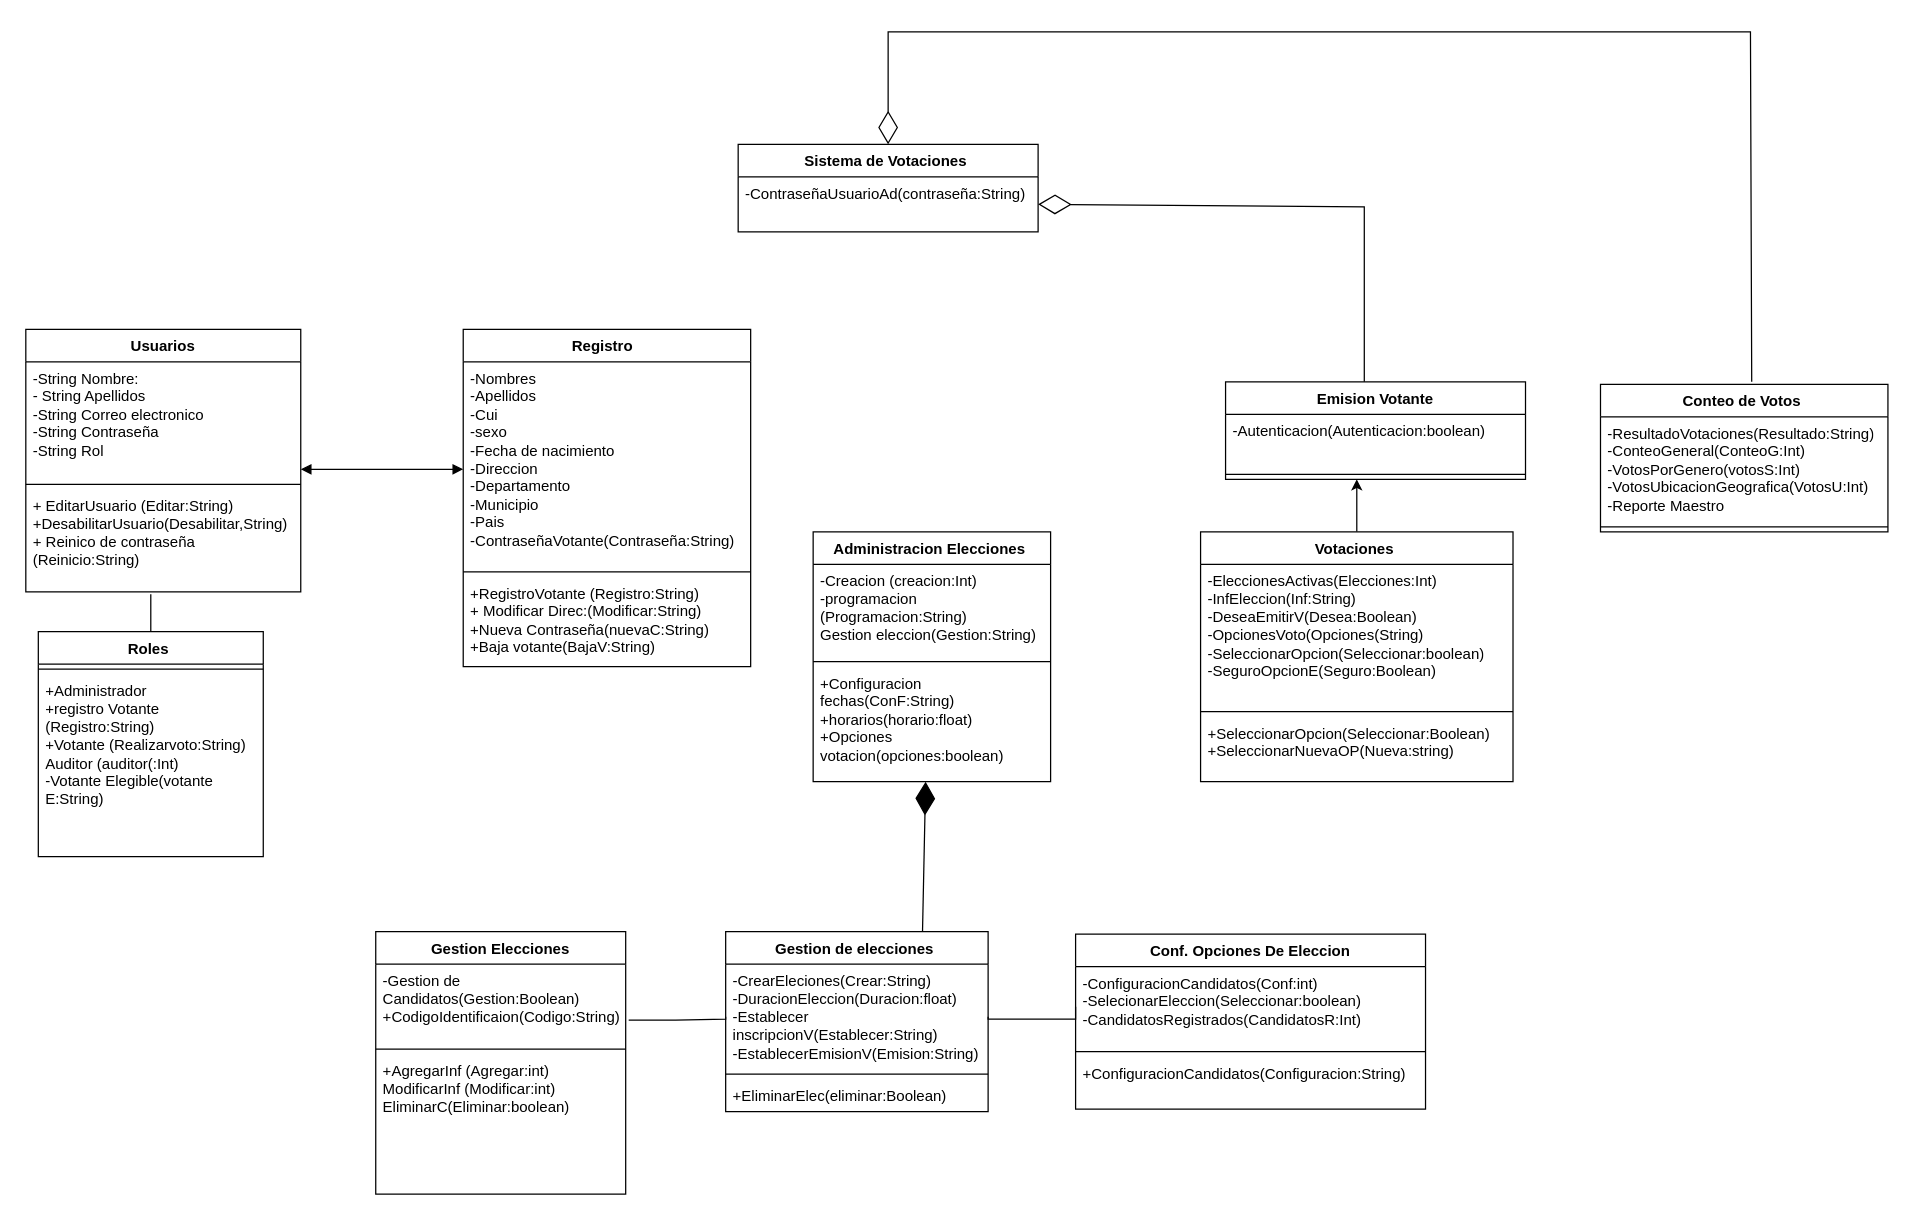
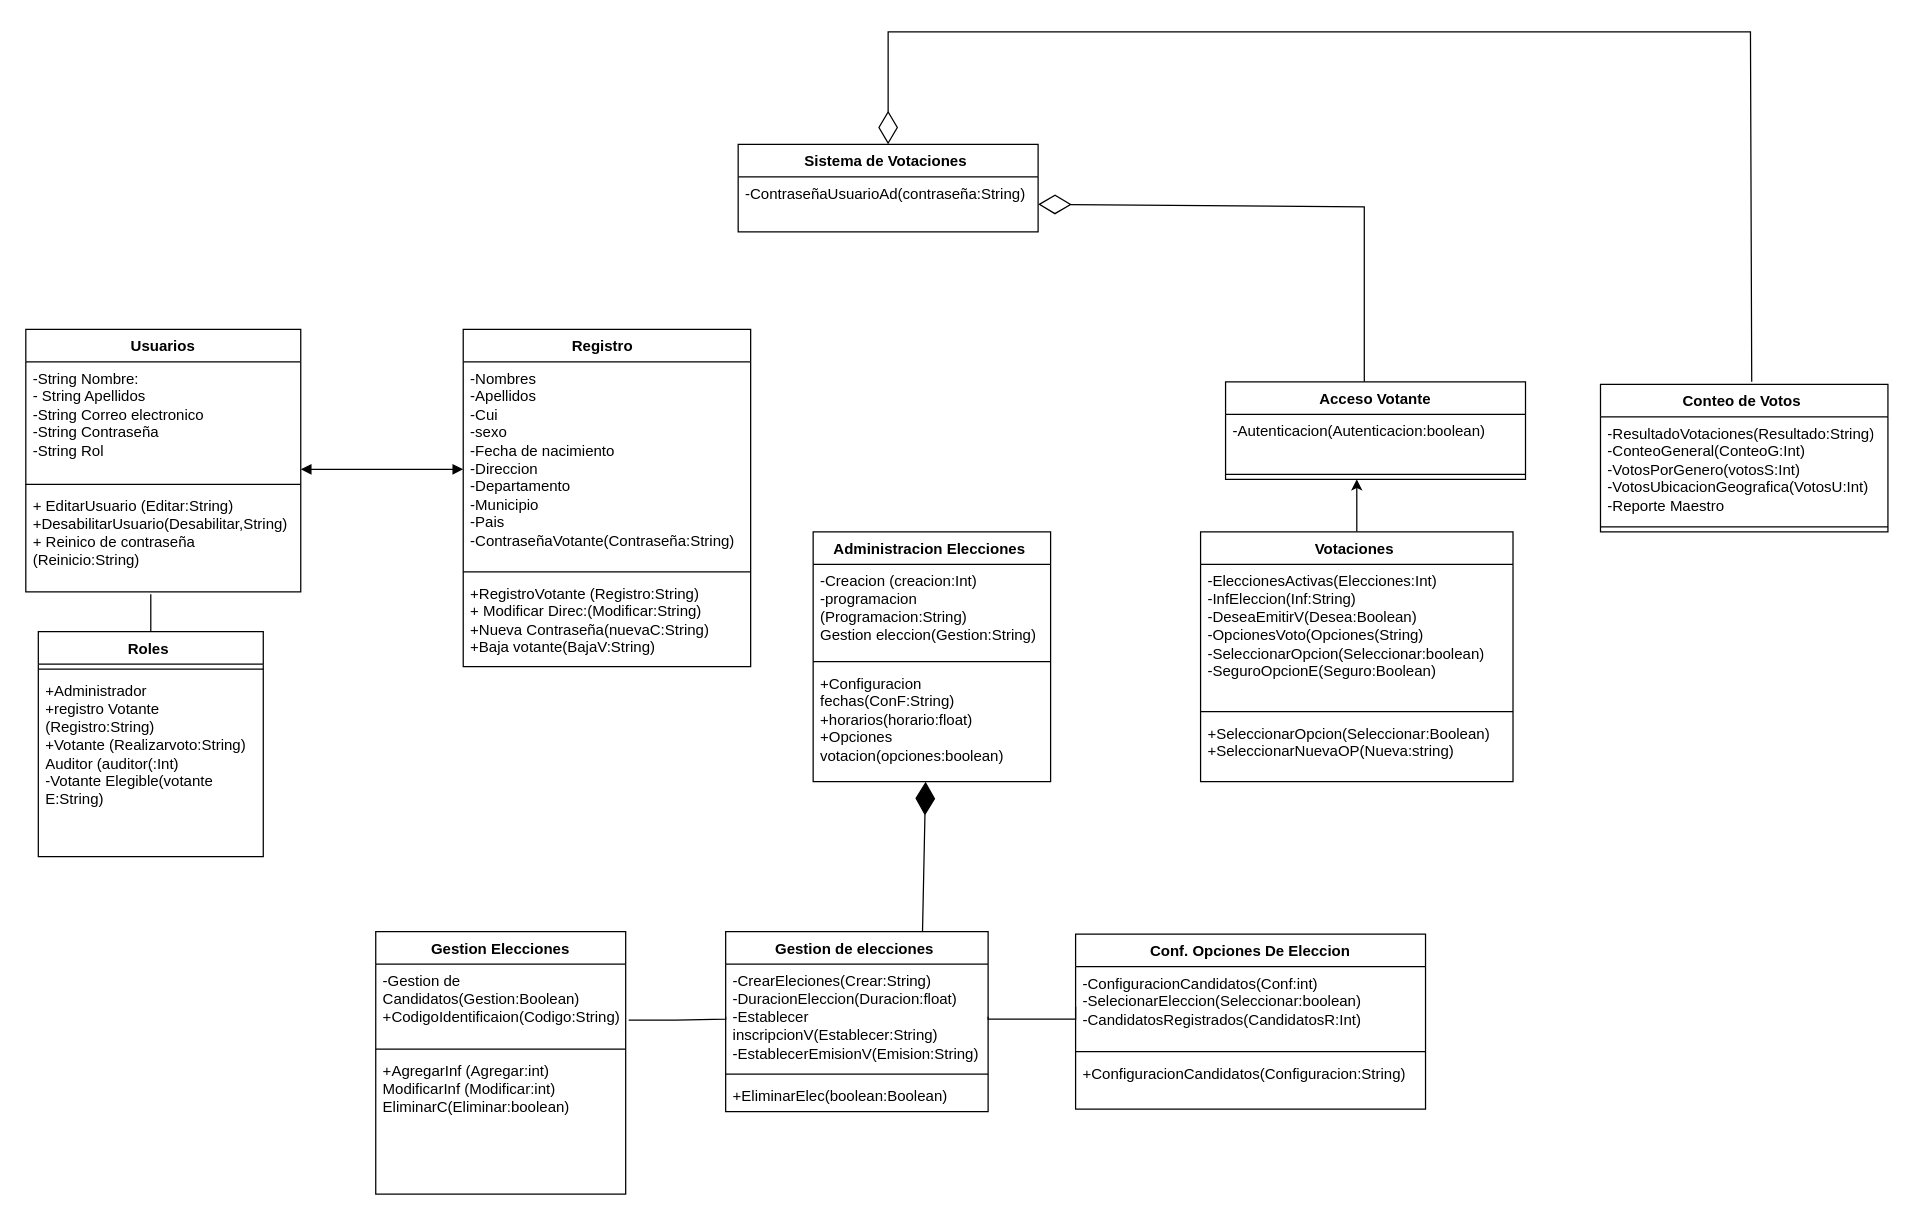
(1376, 400) -> (1376, 400)
(846, 1097) -> (845, 1097)
